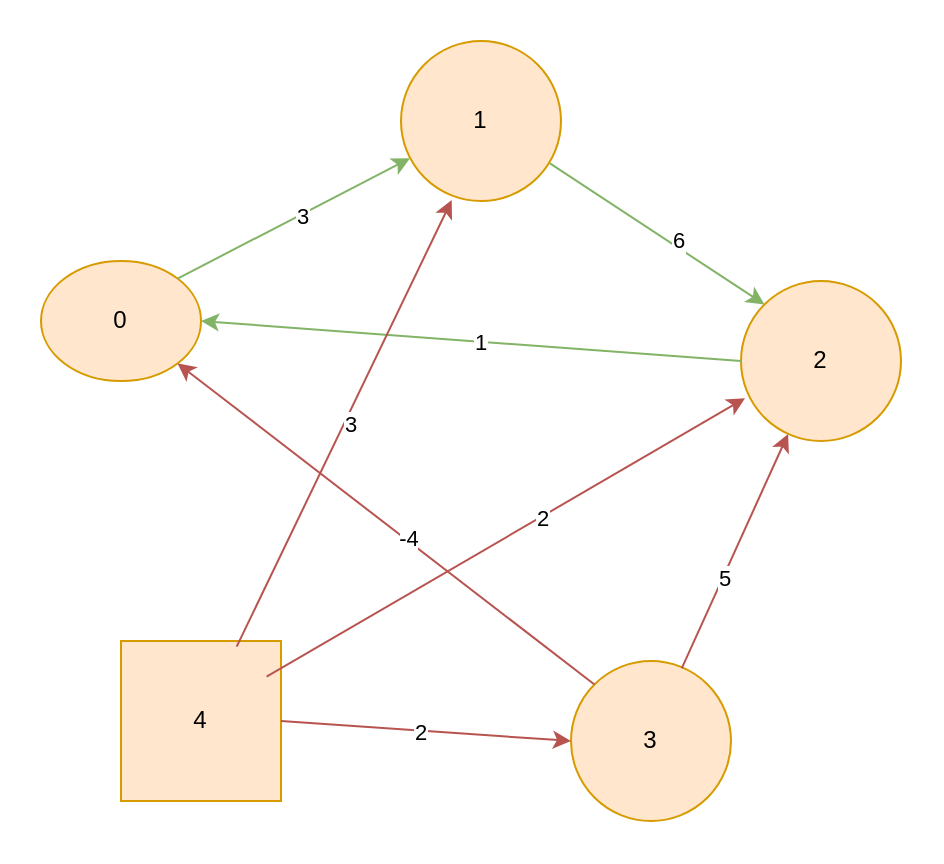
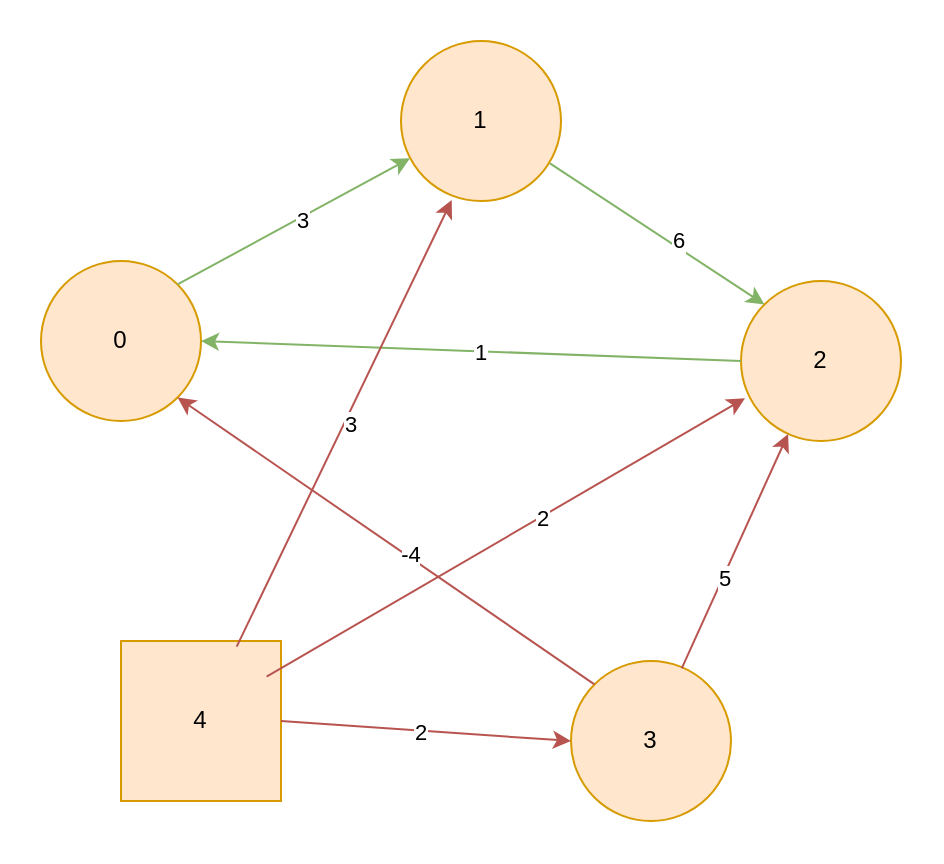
(121, 321) -> (121, 341)
